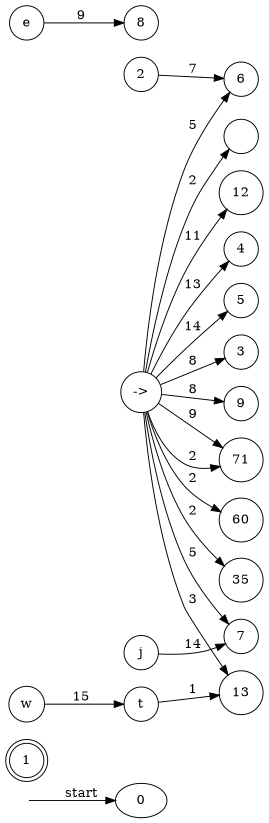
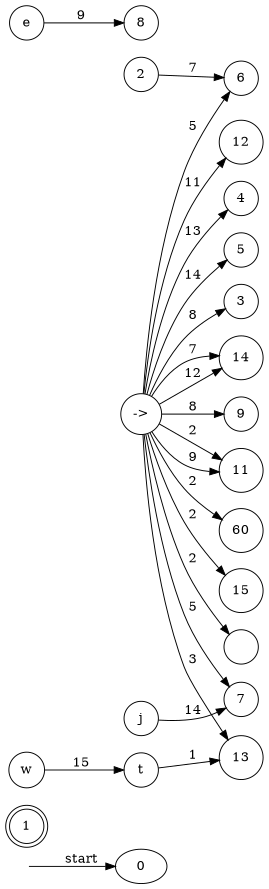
none -> (241, 358)
(241, 460) -> (241, 470)
(241, 580) -> (241, 591)
